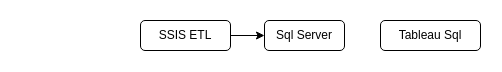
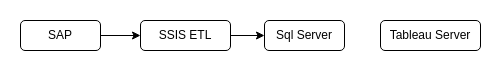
none -> (61, 36)
none -> (117, 36)
(431, 36) -> (431, 36)
